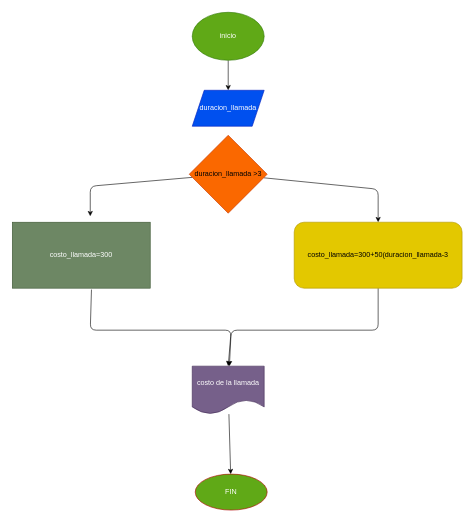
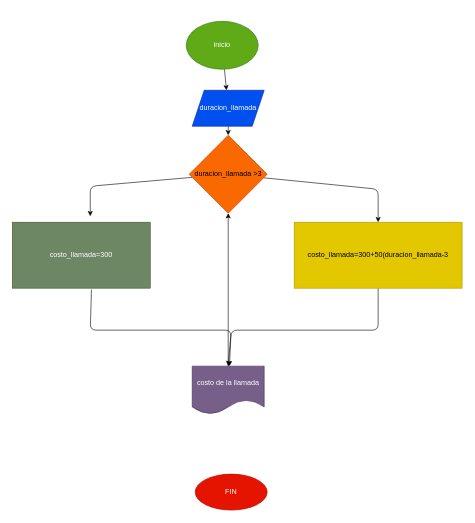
(228, 36) -> (222, 45)
none -> (228, 129)
(378, 255) -> (378, 255)
(230, 434) -> (228, 218)
(231, 492) -> (231, 492)
